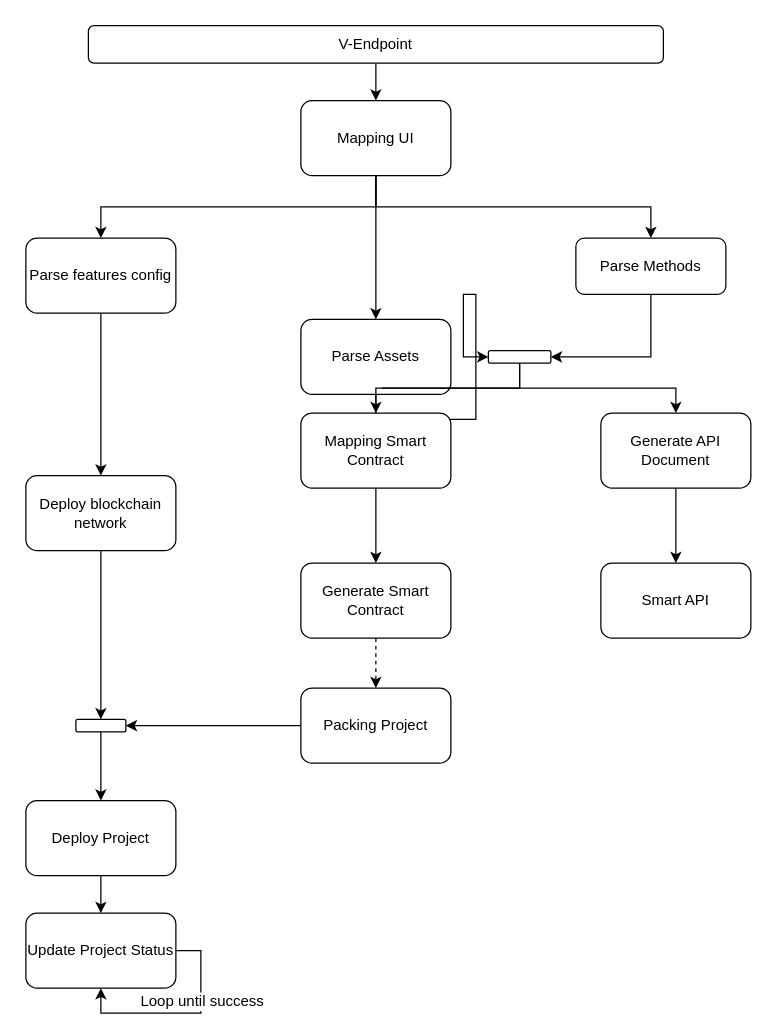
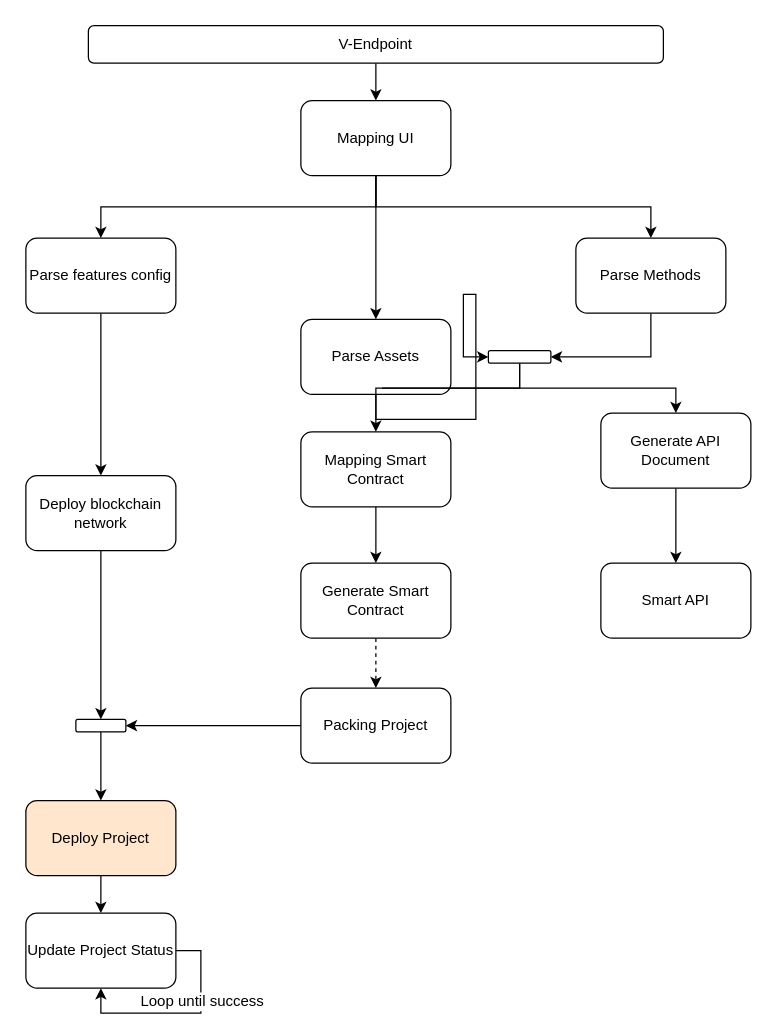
(651, 266) -> (651, 276)
(376, 451) -> (376, 469)
(101, 838) -> (101, 838)
